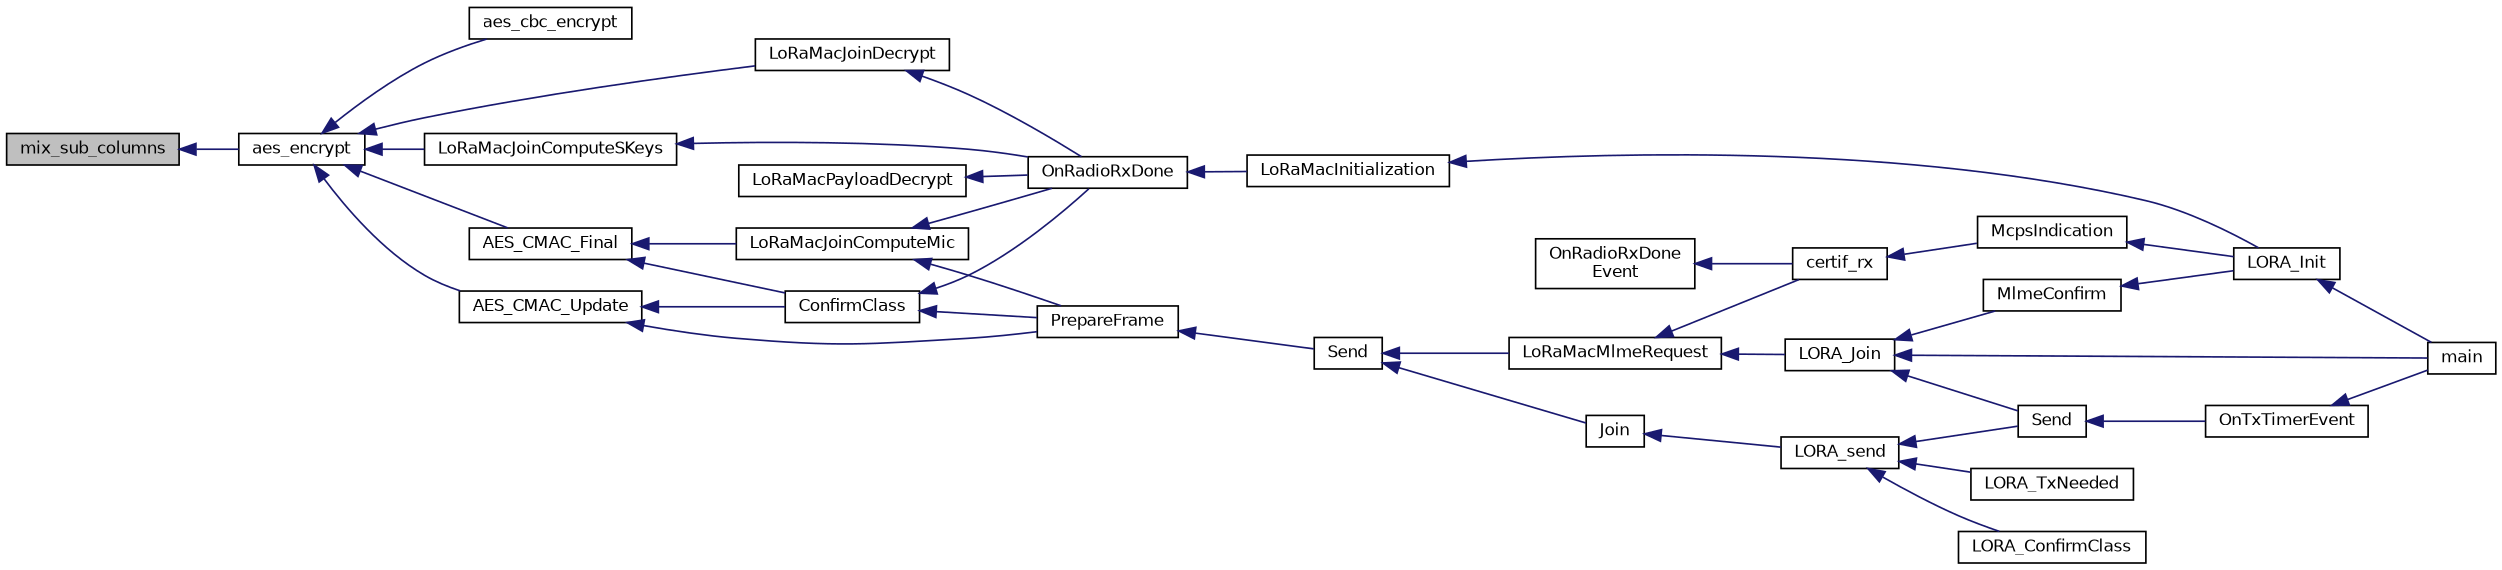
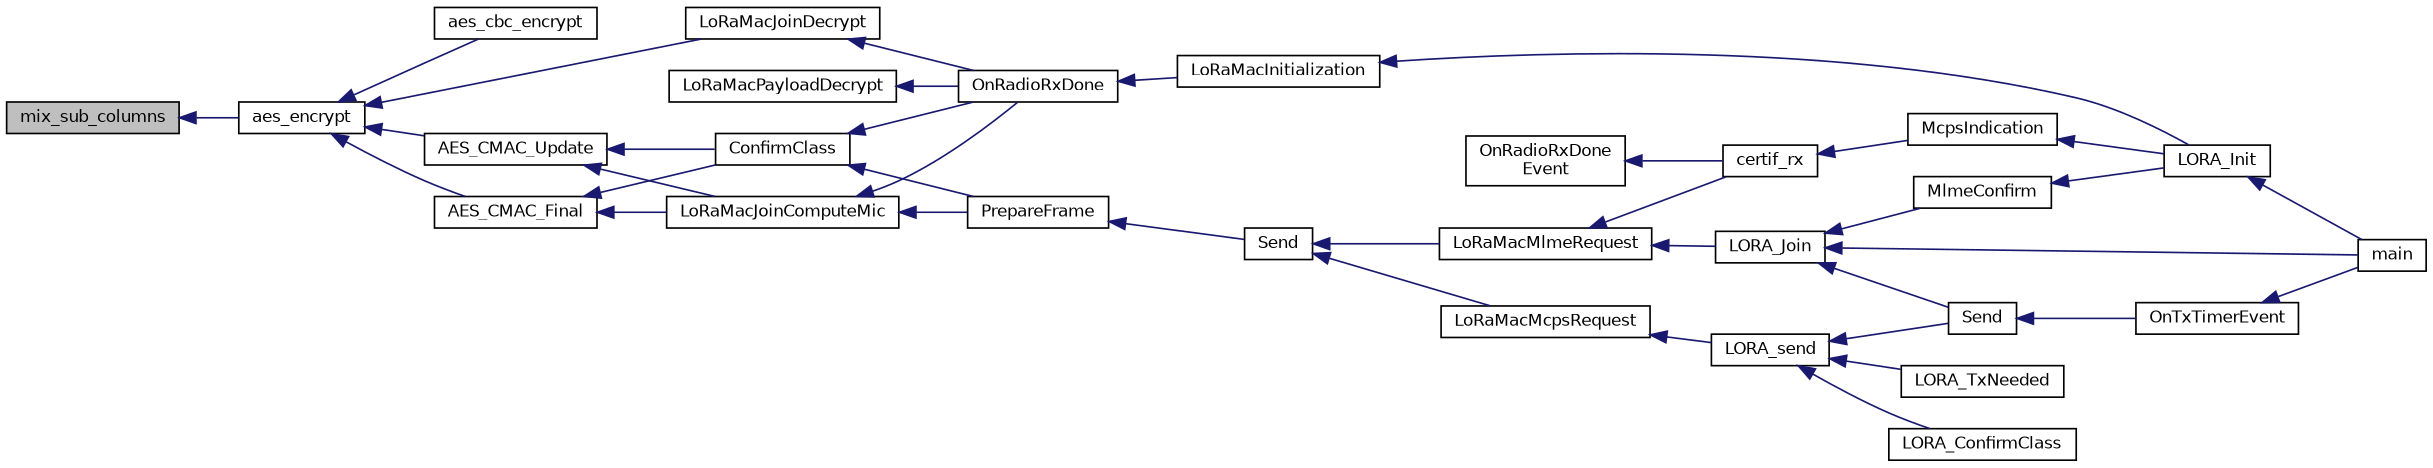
(551, 149) -> none
(840, 344) -> (672, 186)
(1615, 431) -> (1546, 322)
